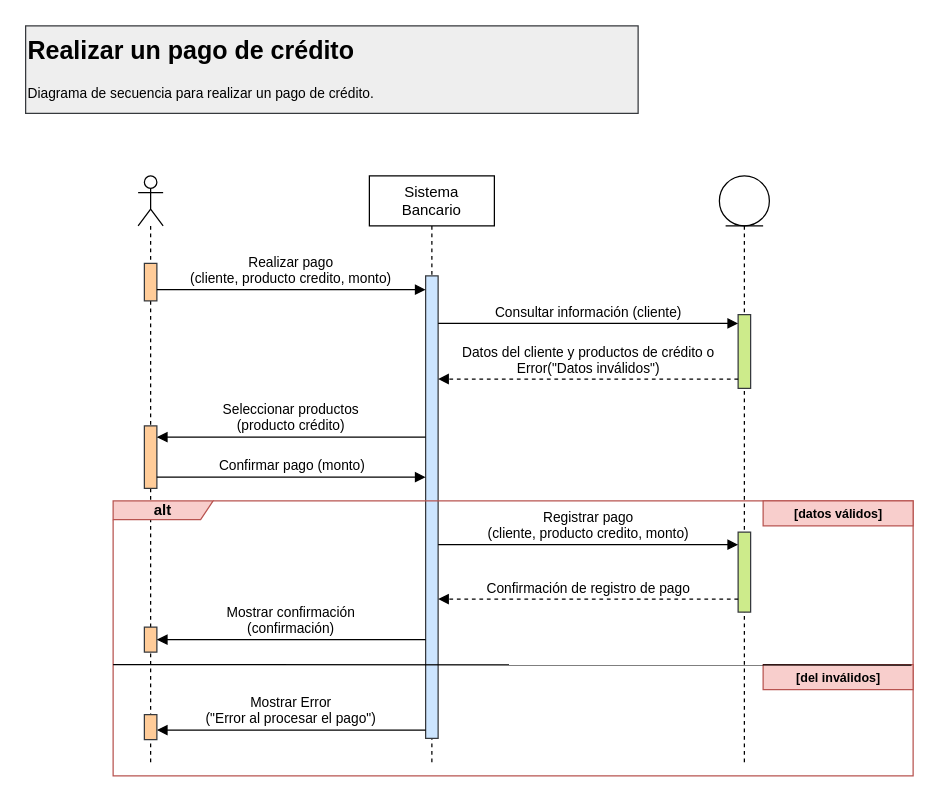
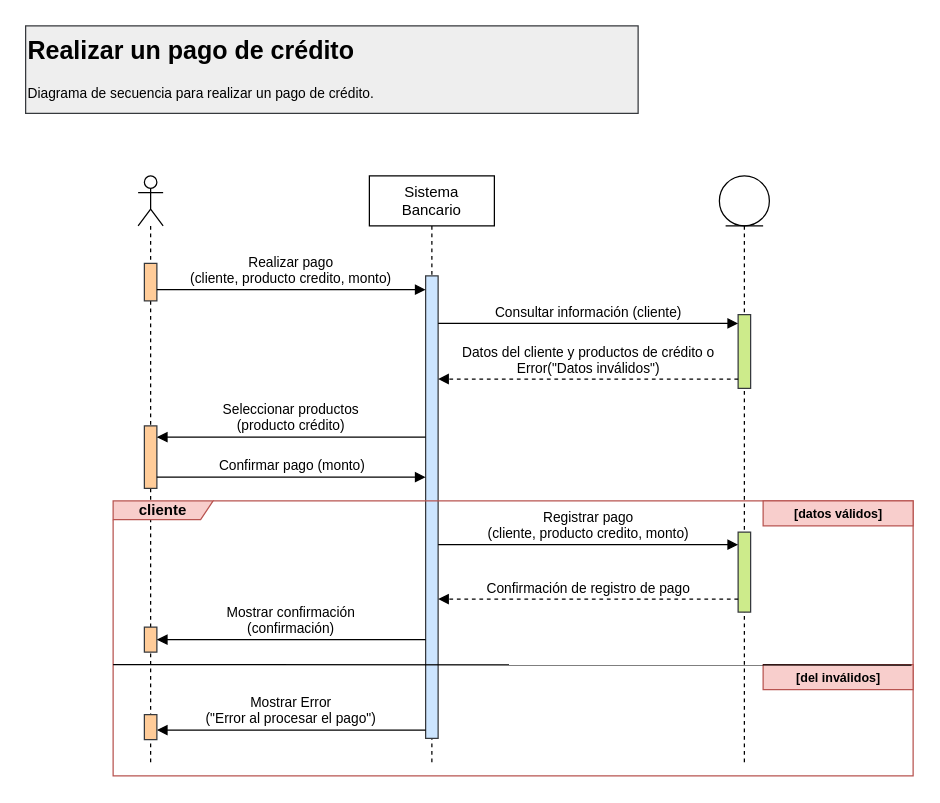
(163, 511) -> (163, 511)
